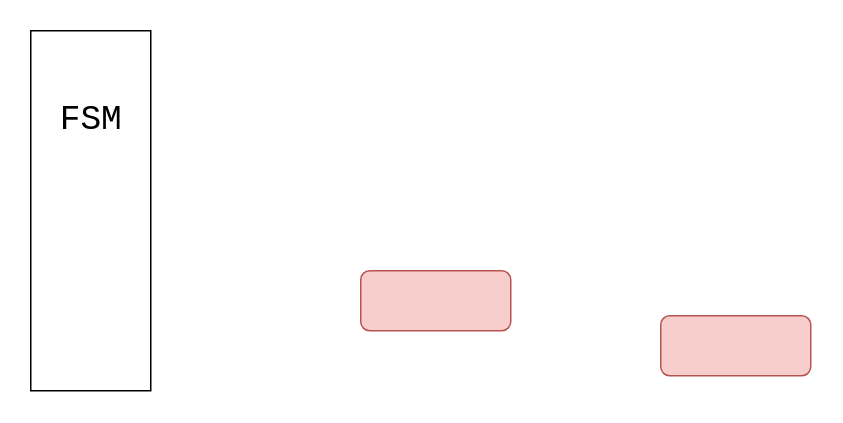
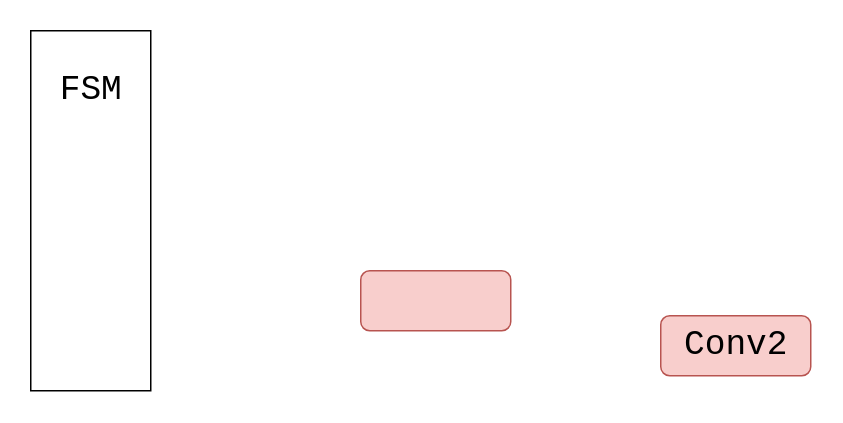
(91, 121) -> (91, 91)
none -> (736, 346)
